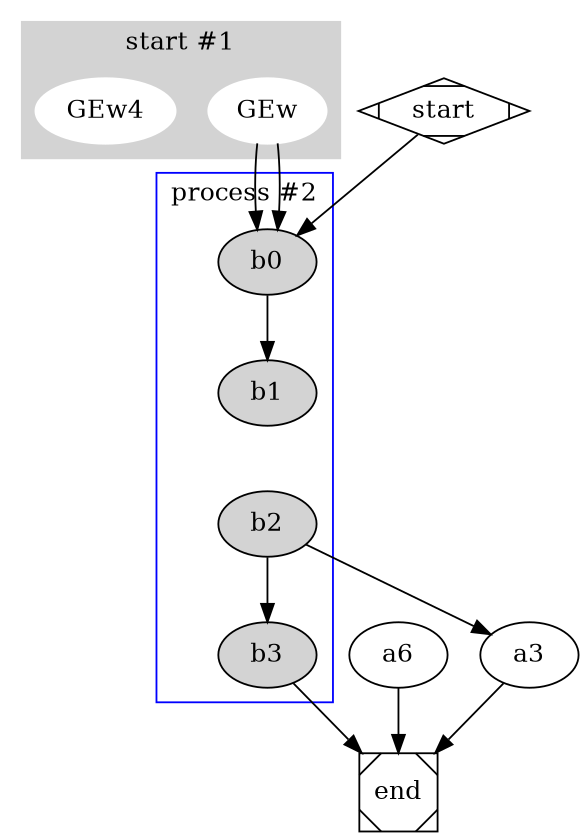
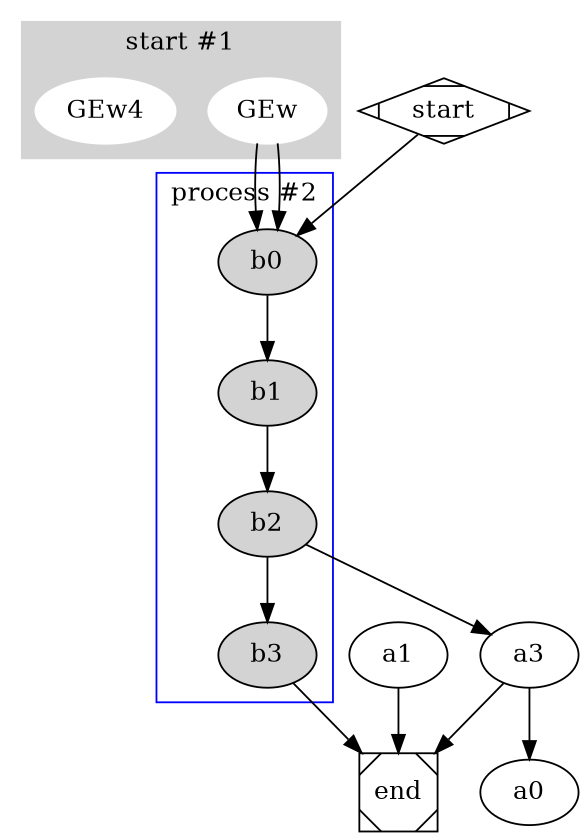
none -> (267, 450)
(398, 655) -> (398, 655)
none -> (529, 792)
